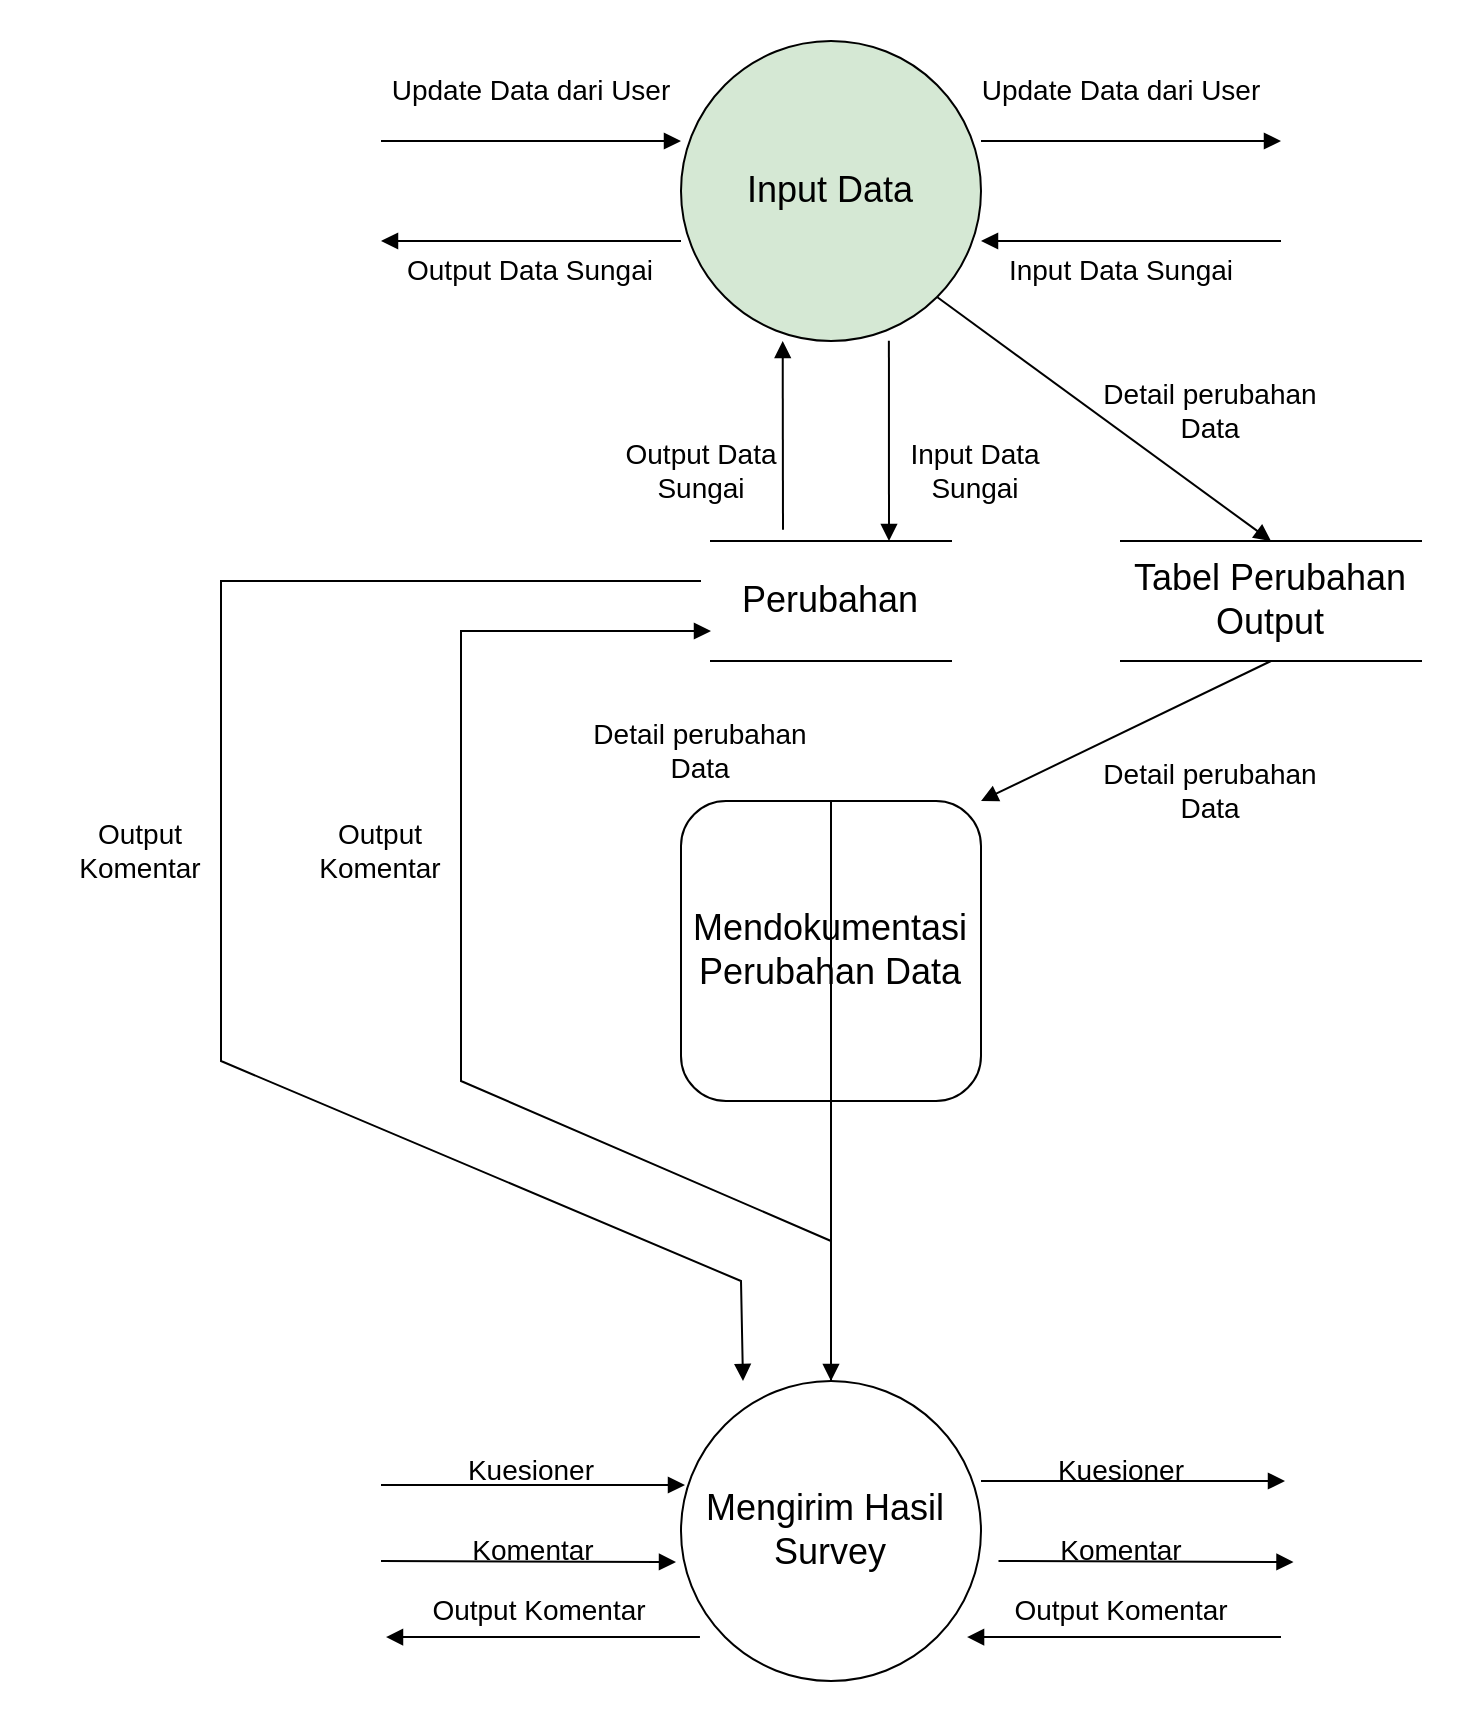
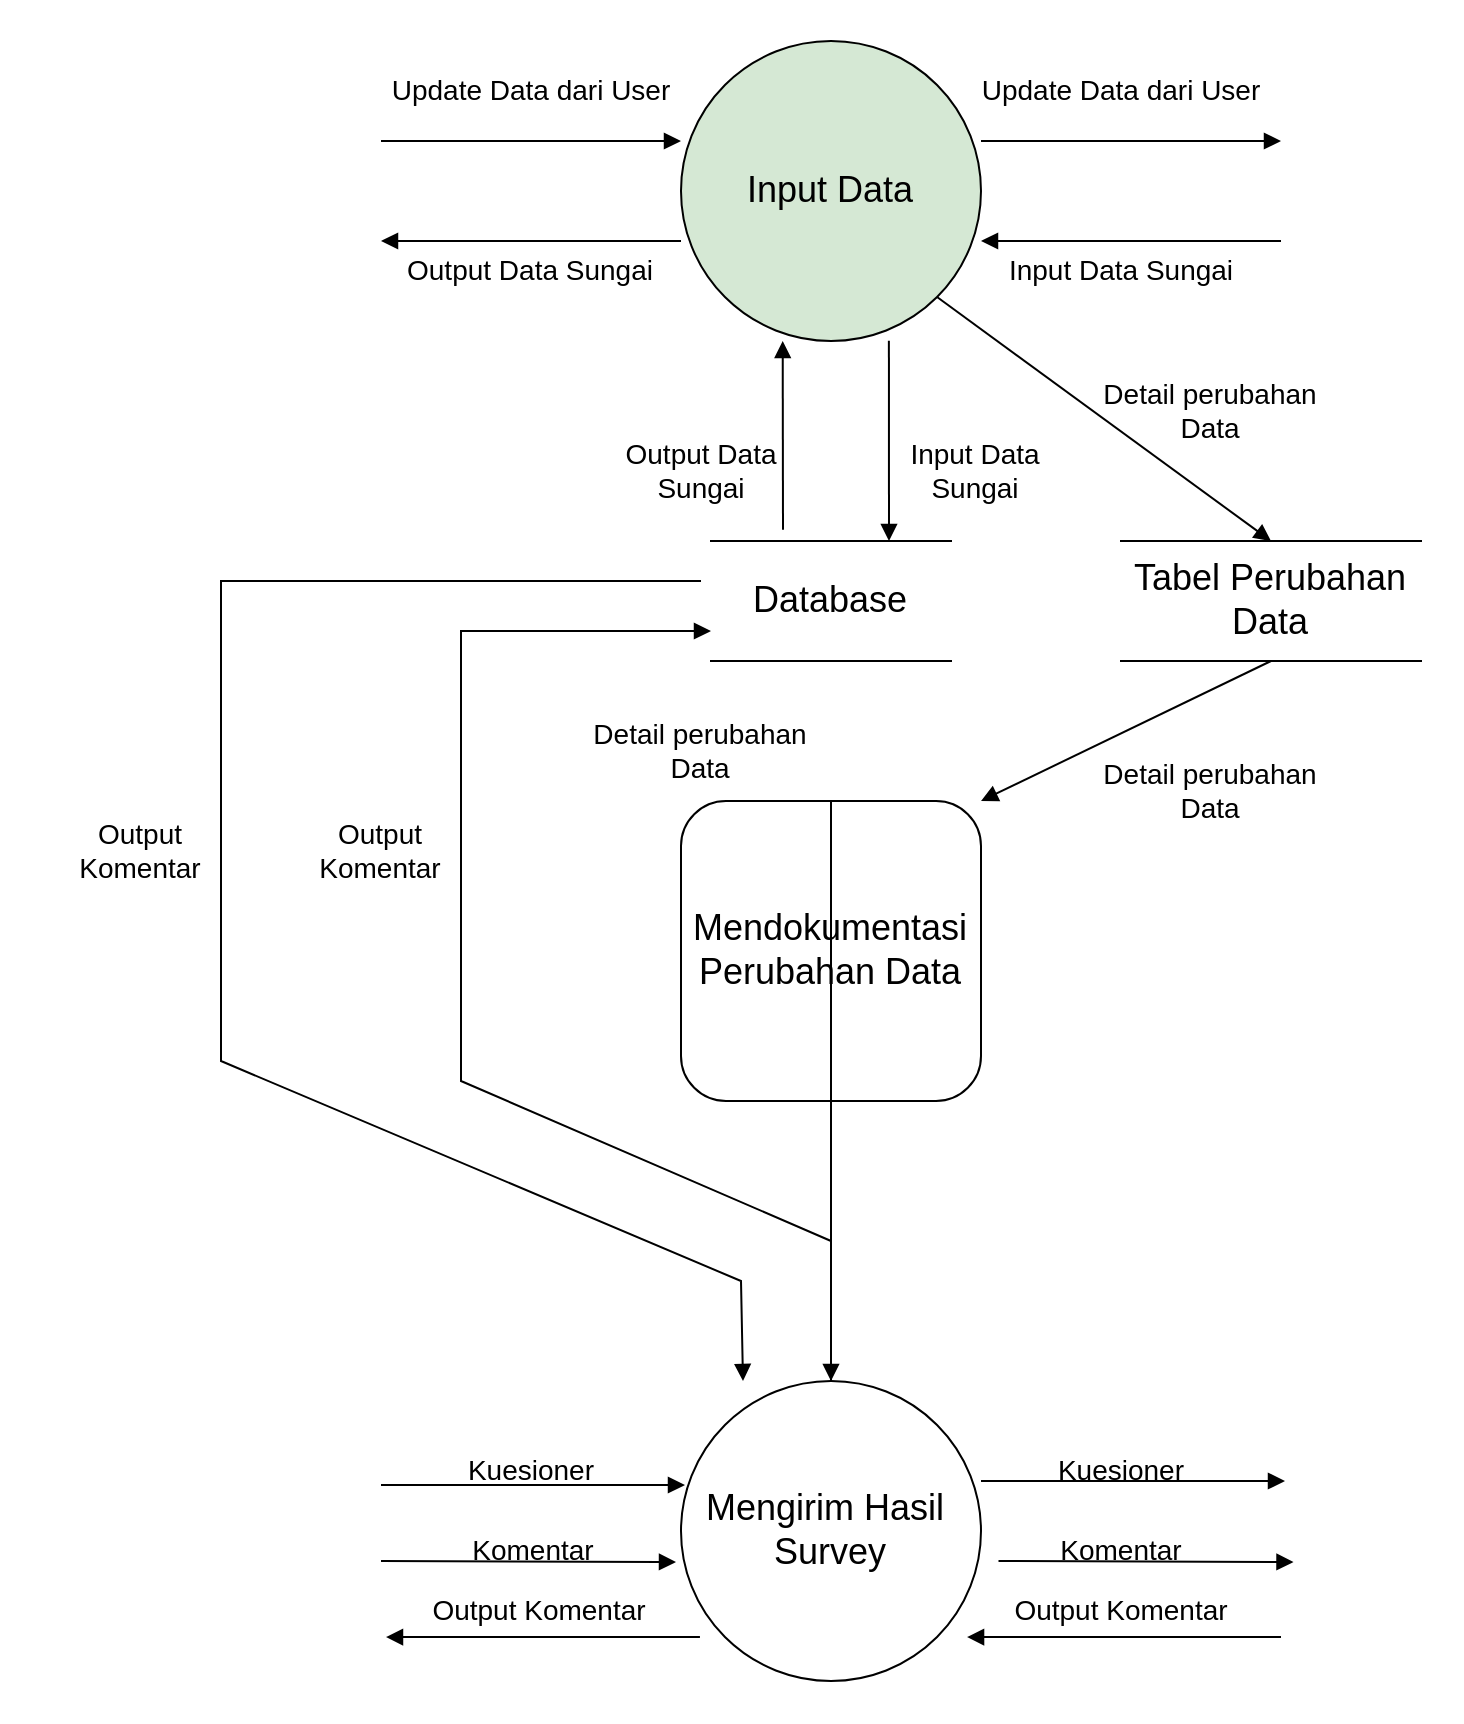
(831, 601) -> (831, 601)
(1271, 601) -> (1271, 601)
